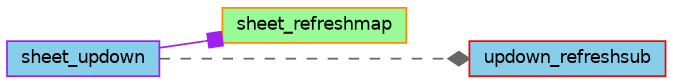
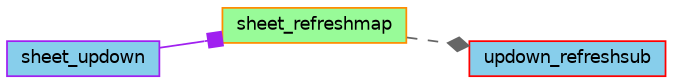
(304, 59) -> (427, 40)
